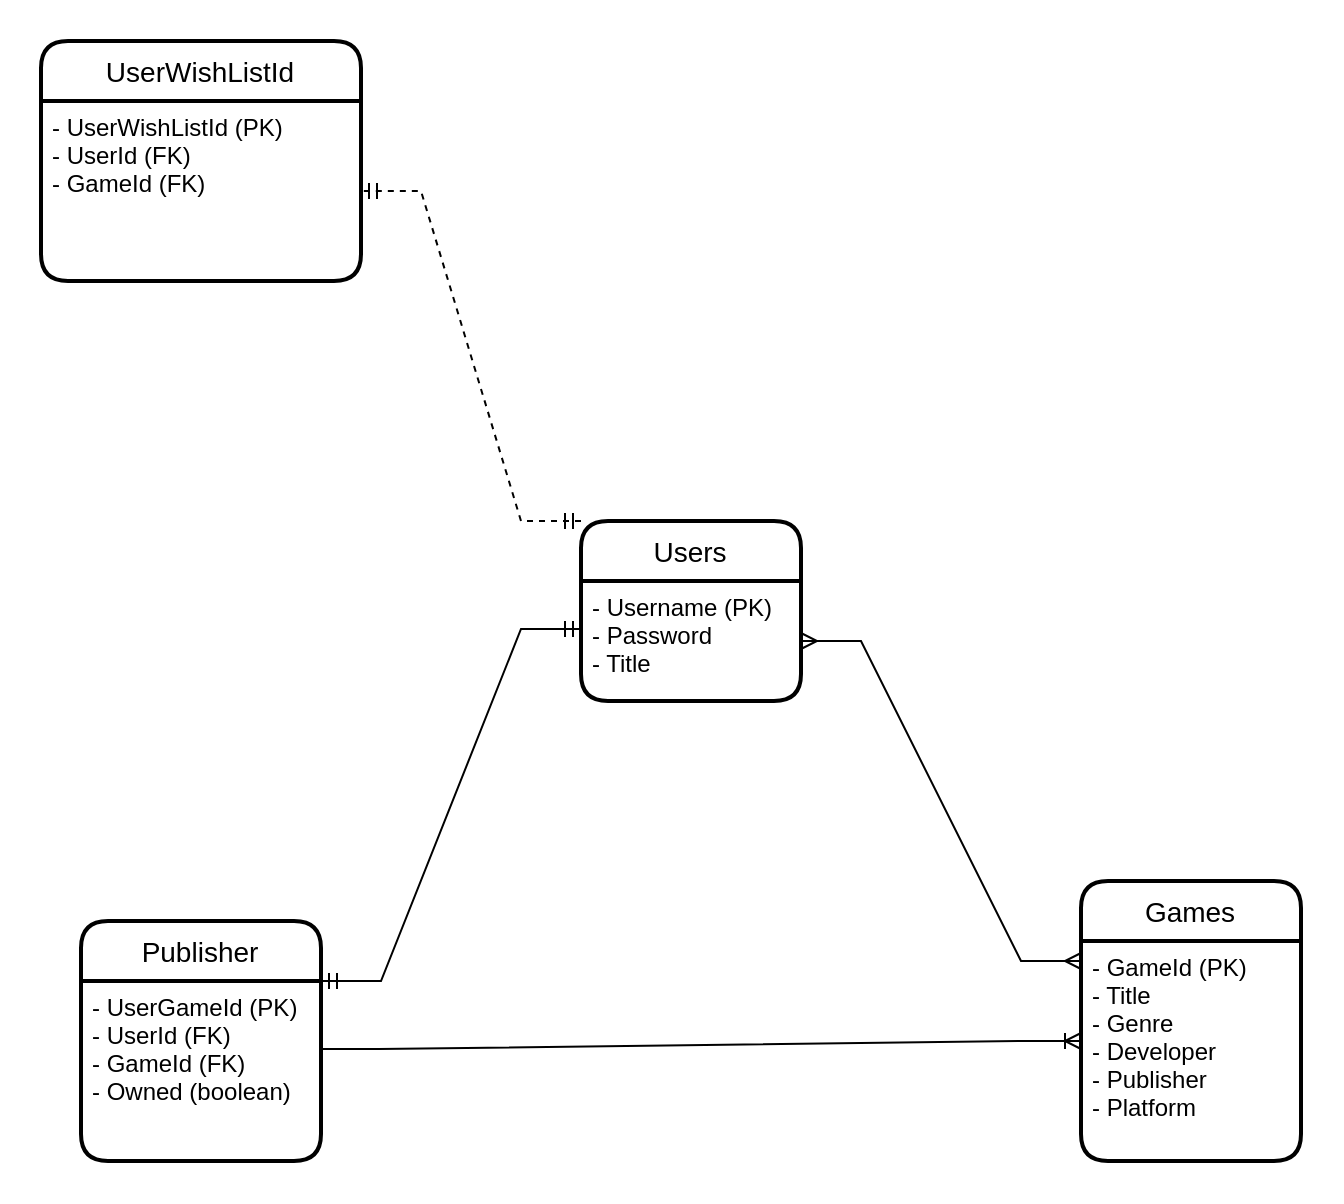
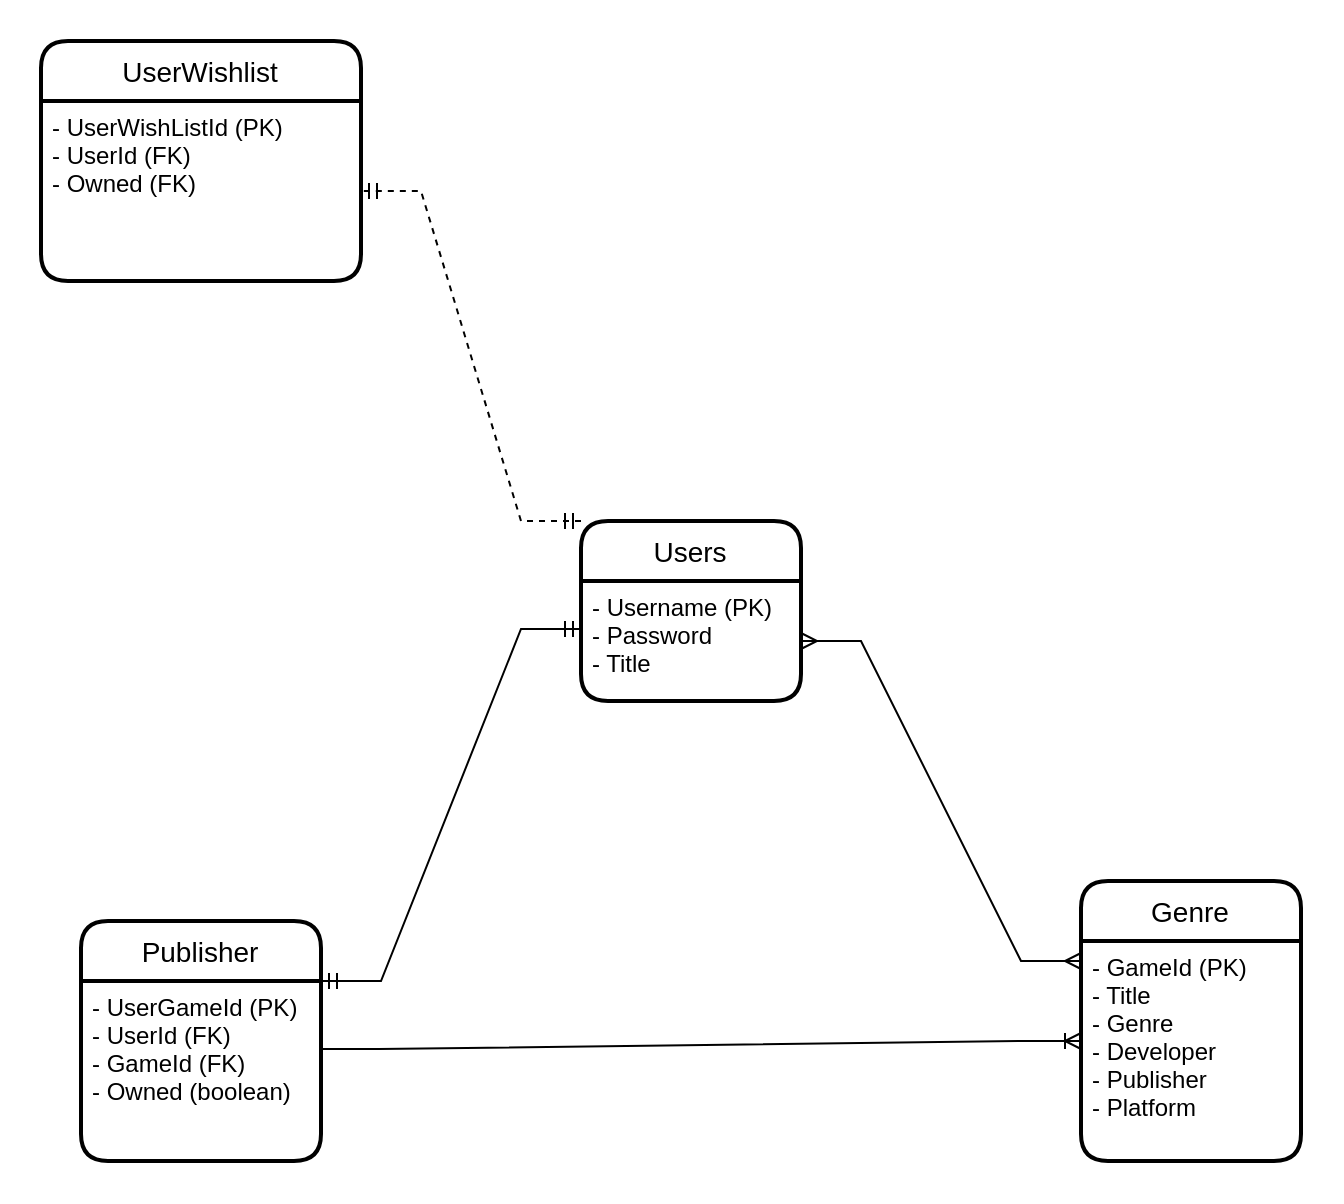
(200, 73) -> (200, 73)
(181, 128) -> (181, 128)
(1190, 913) -> (1190, 913)
